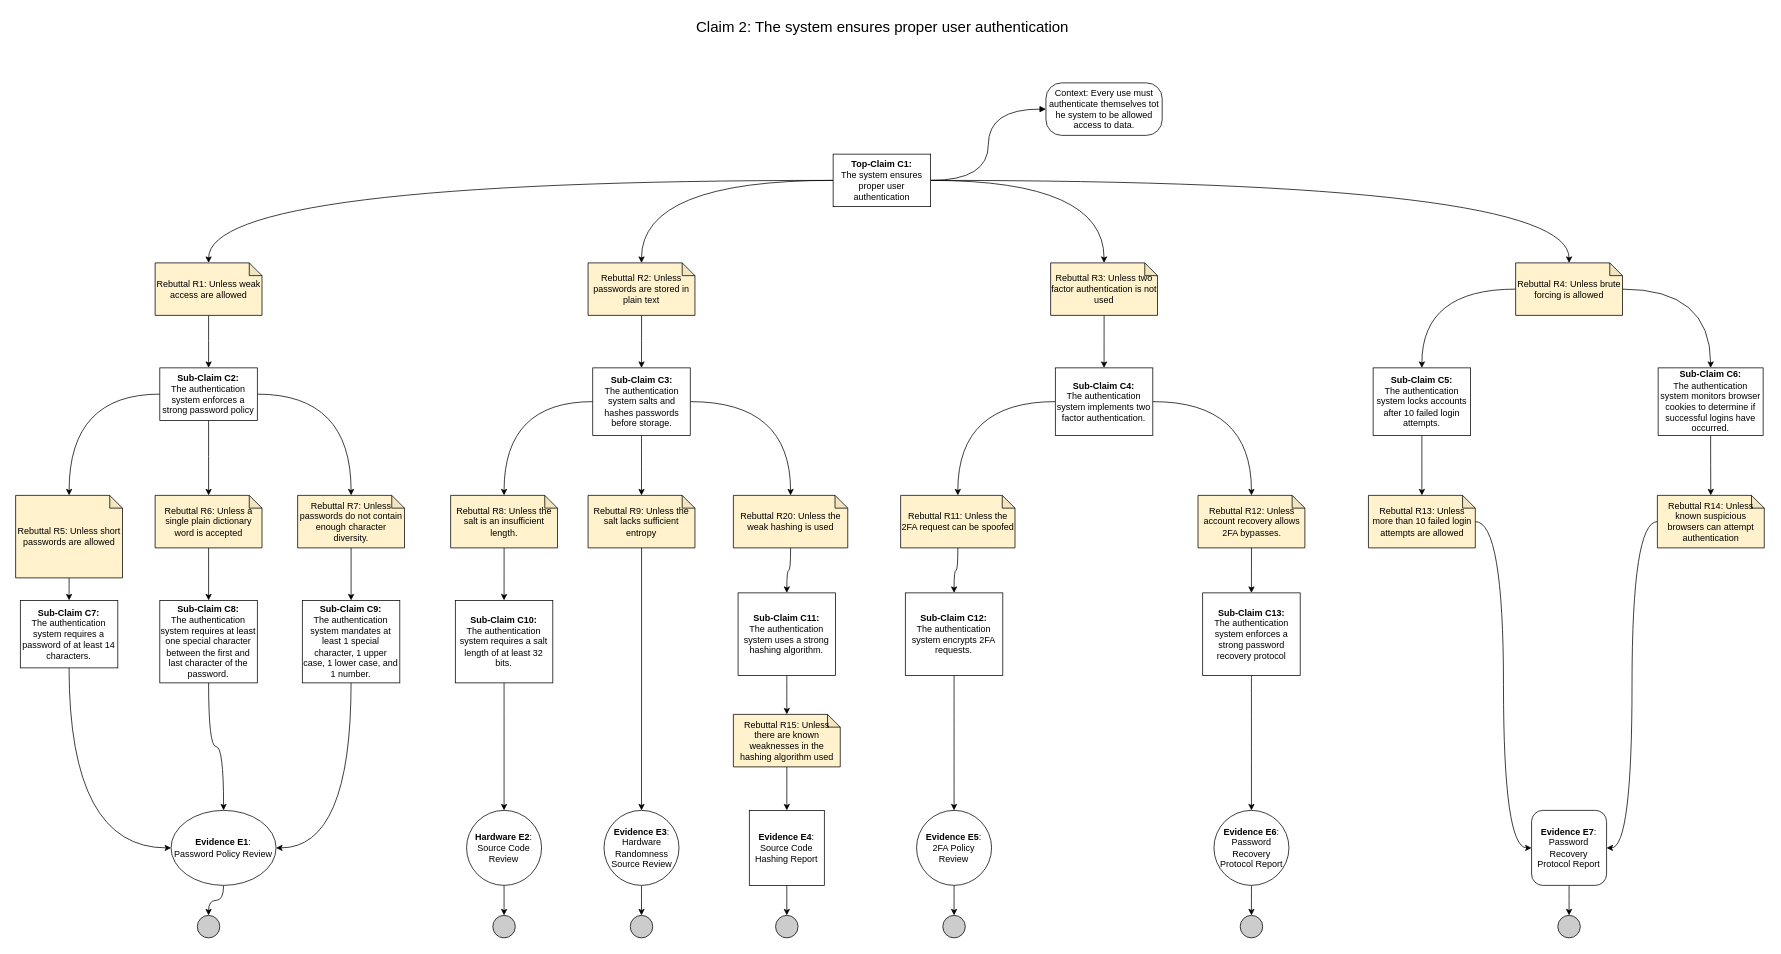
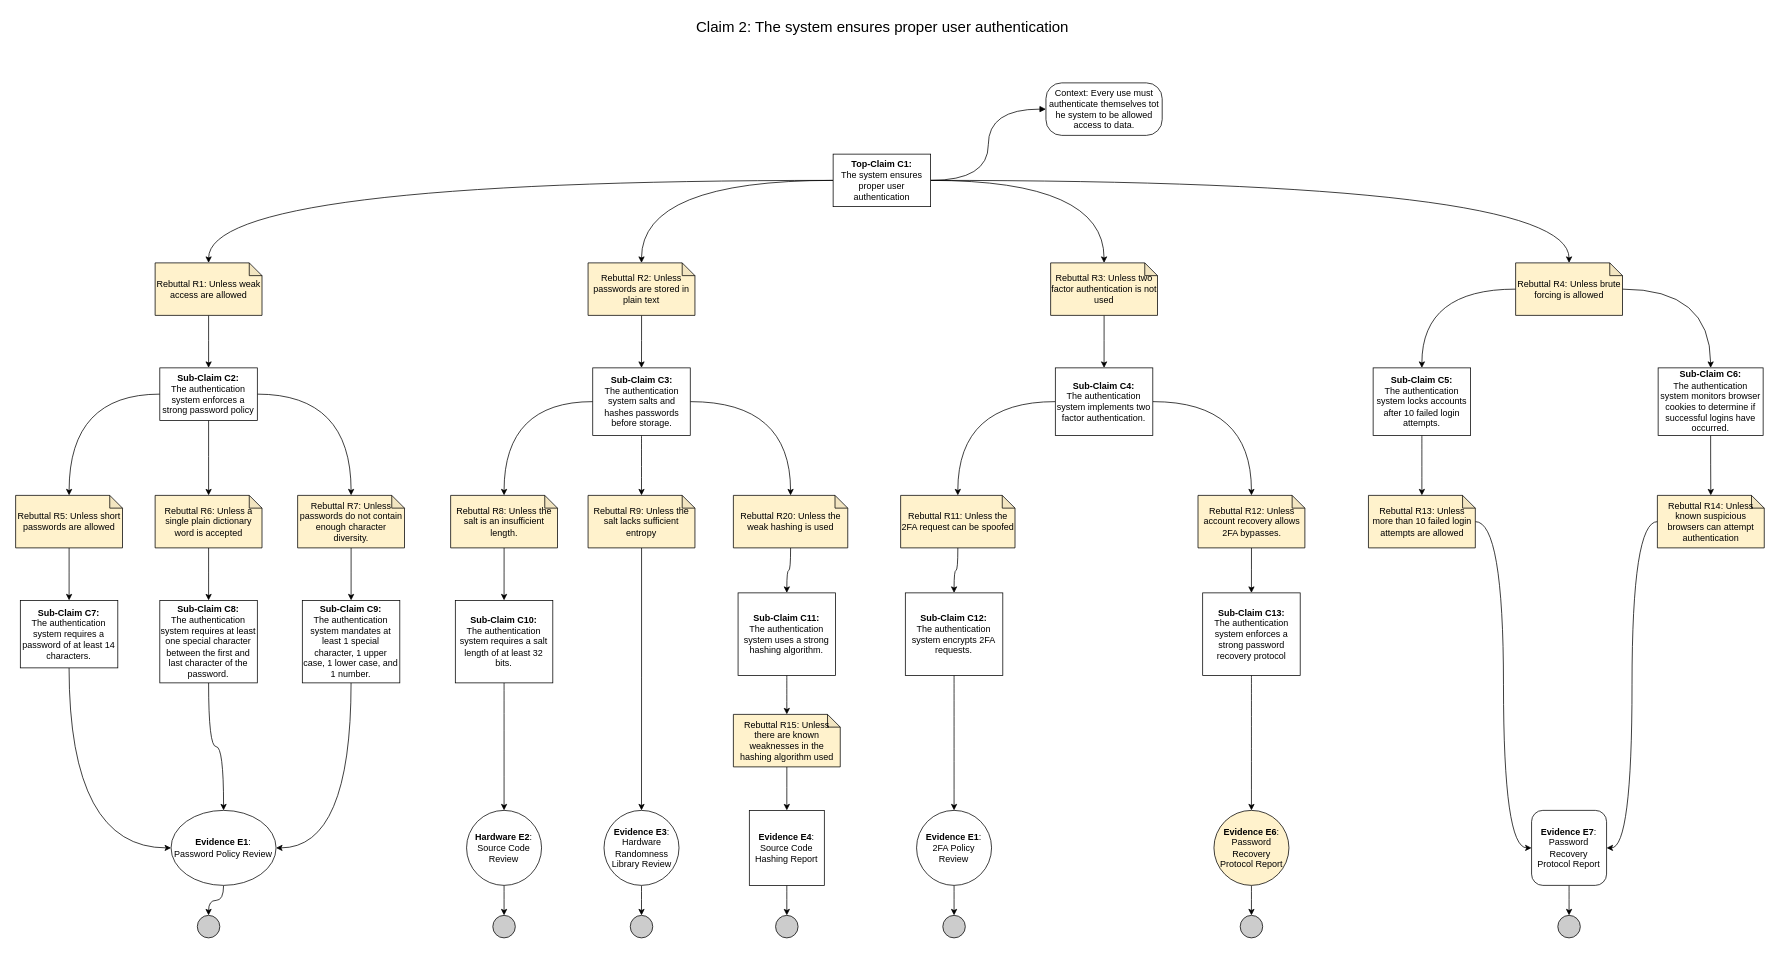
(69, 537) -> (69, 522)
(642, 848) -> (642, 848)
(954, 848) -> (954, 848)
(1251, 848) -> (1251, 848)
